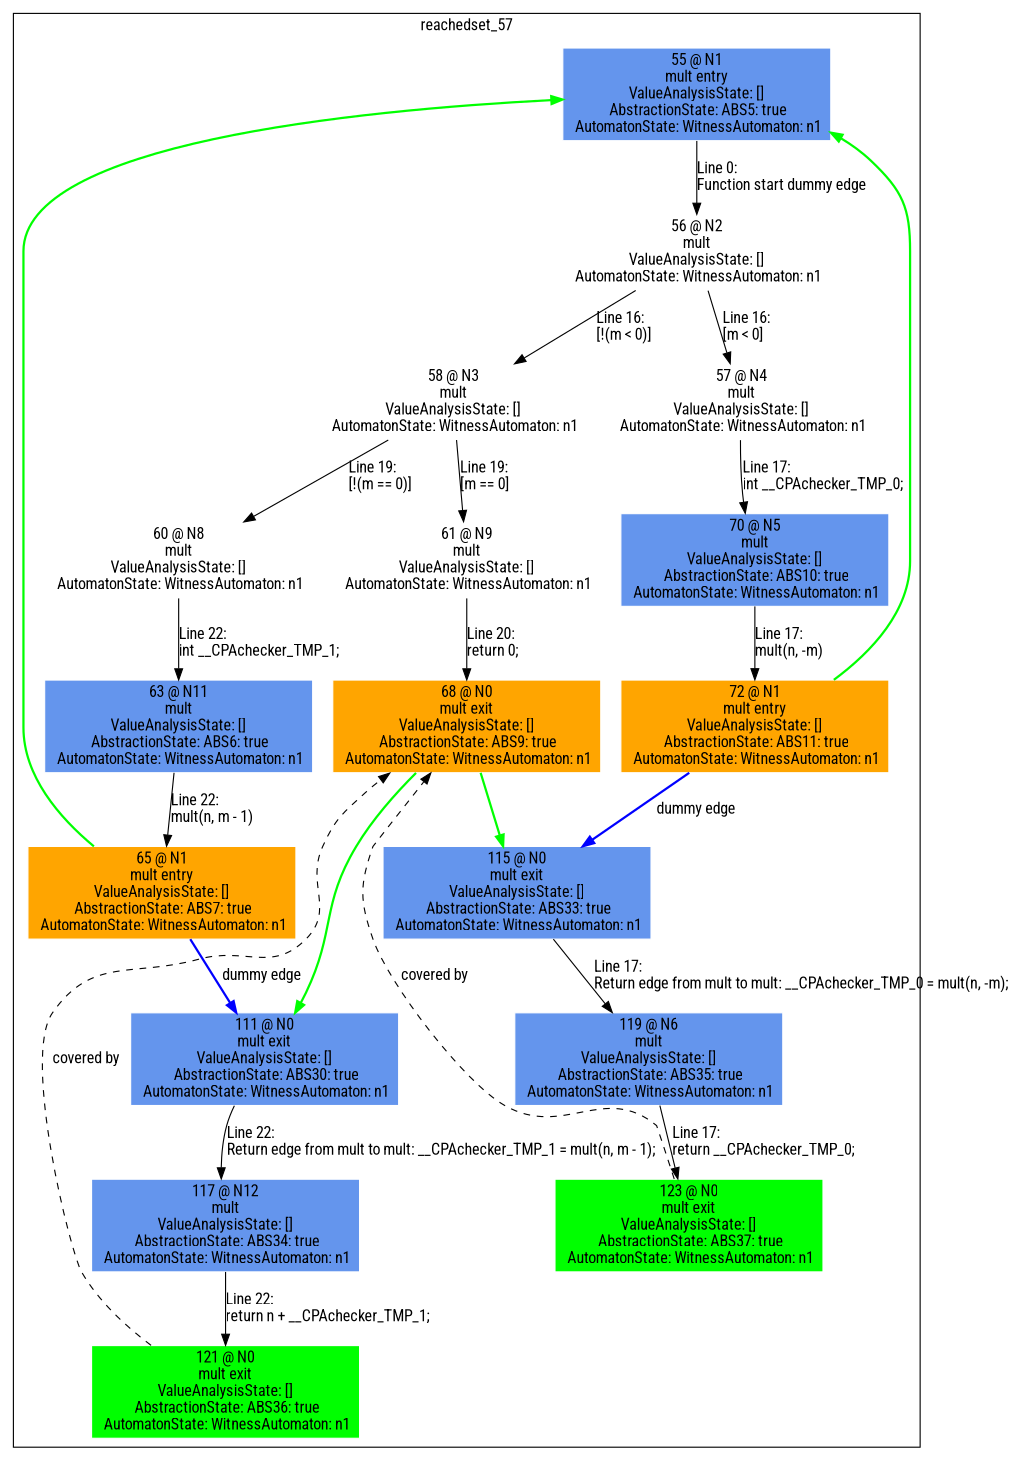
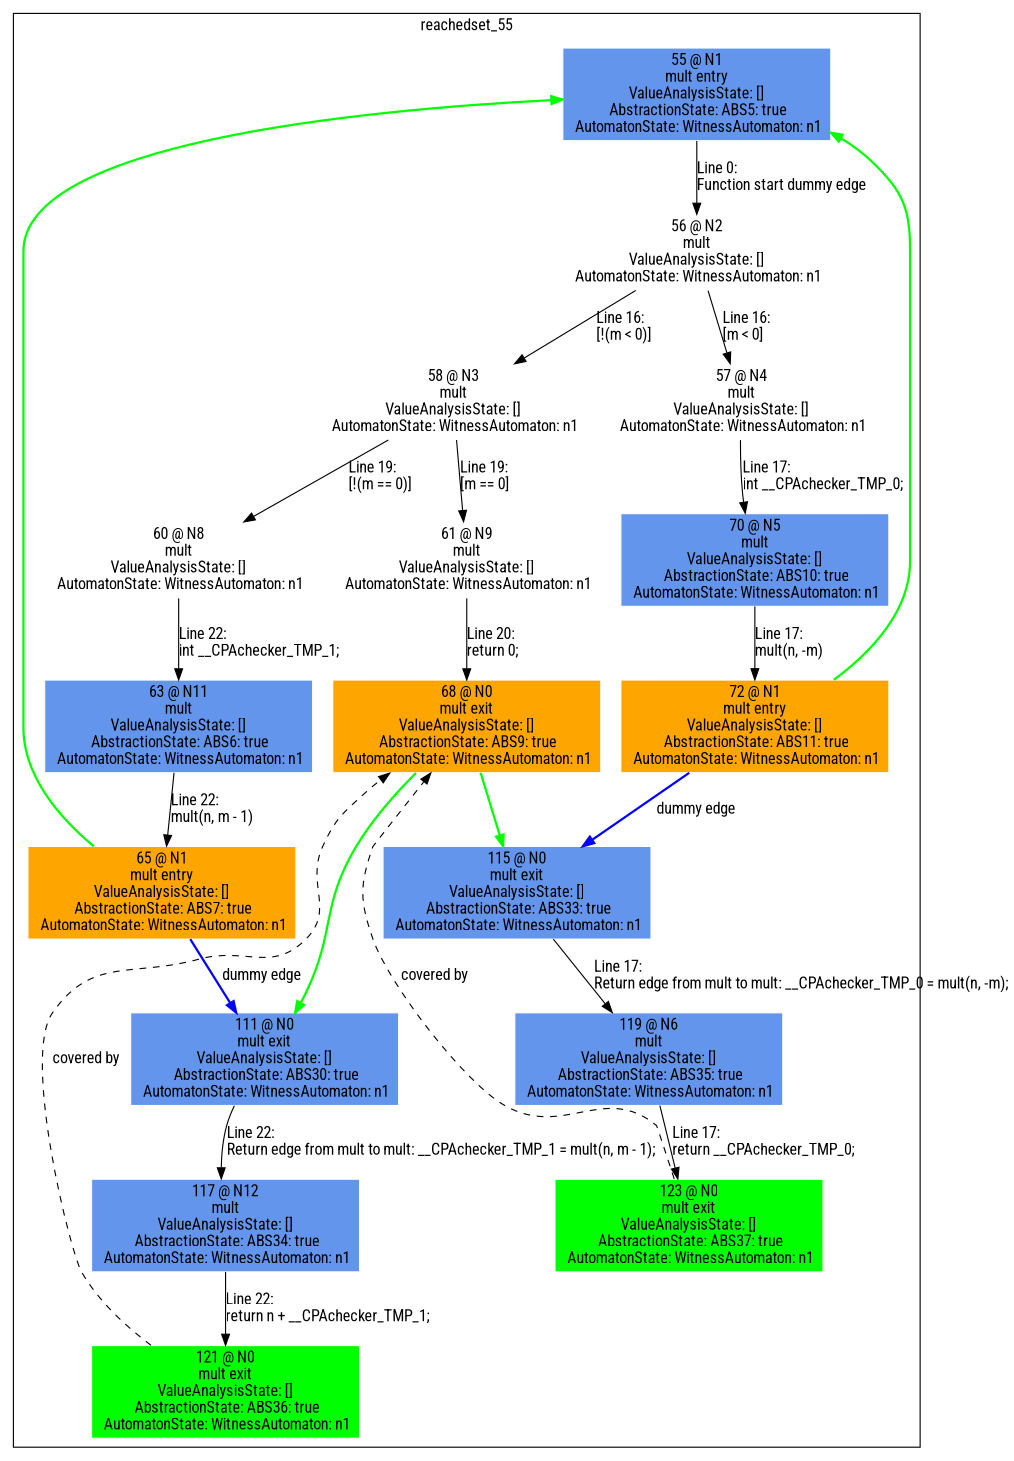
(467, 26) -> (467, 26)
